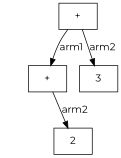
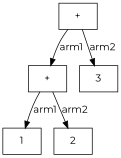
none -> (22, 141)
